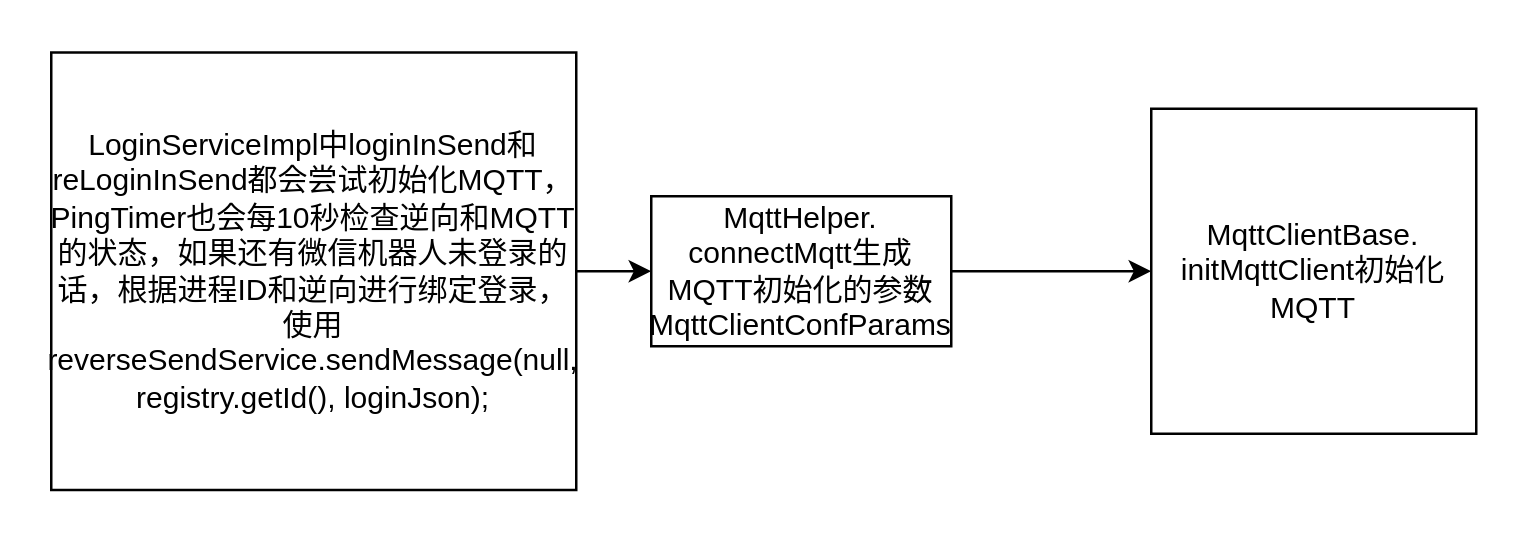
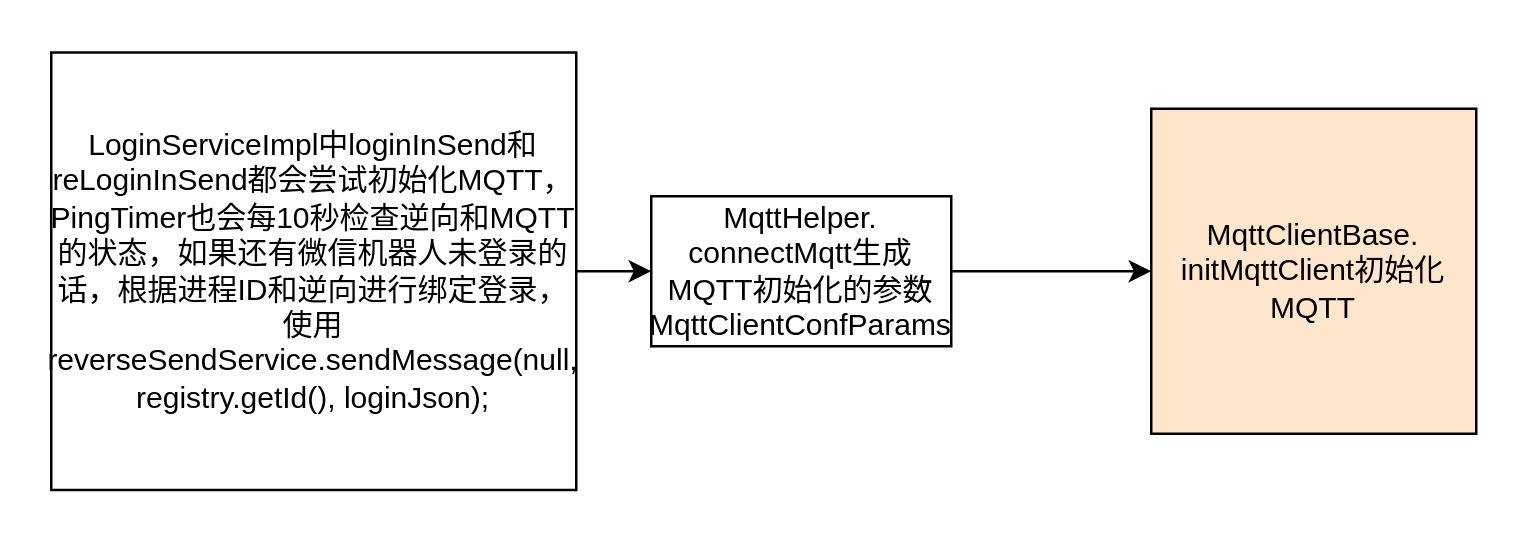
(1314, 271) -> (1314, 271)
